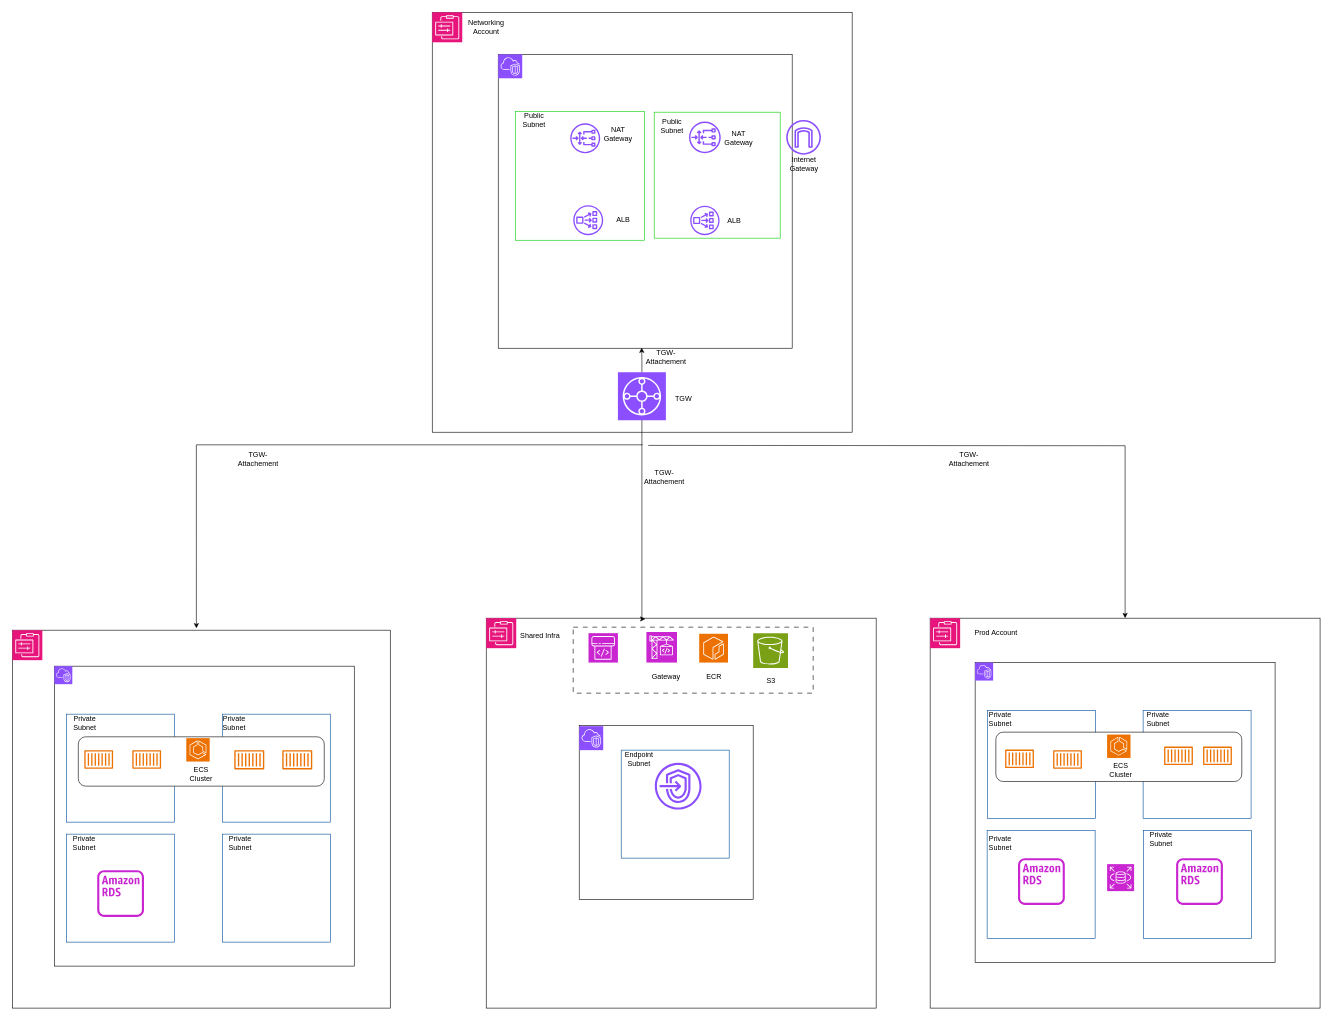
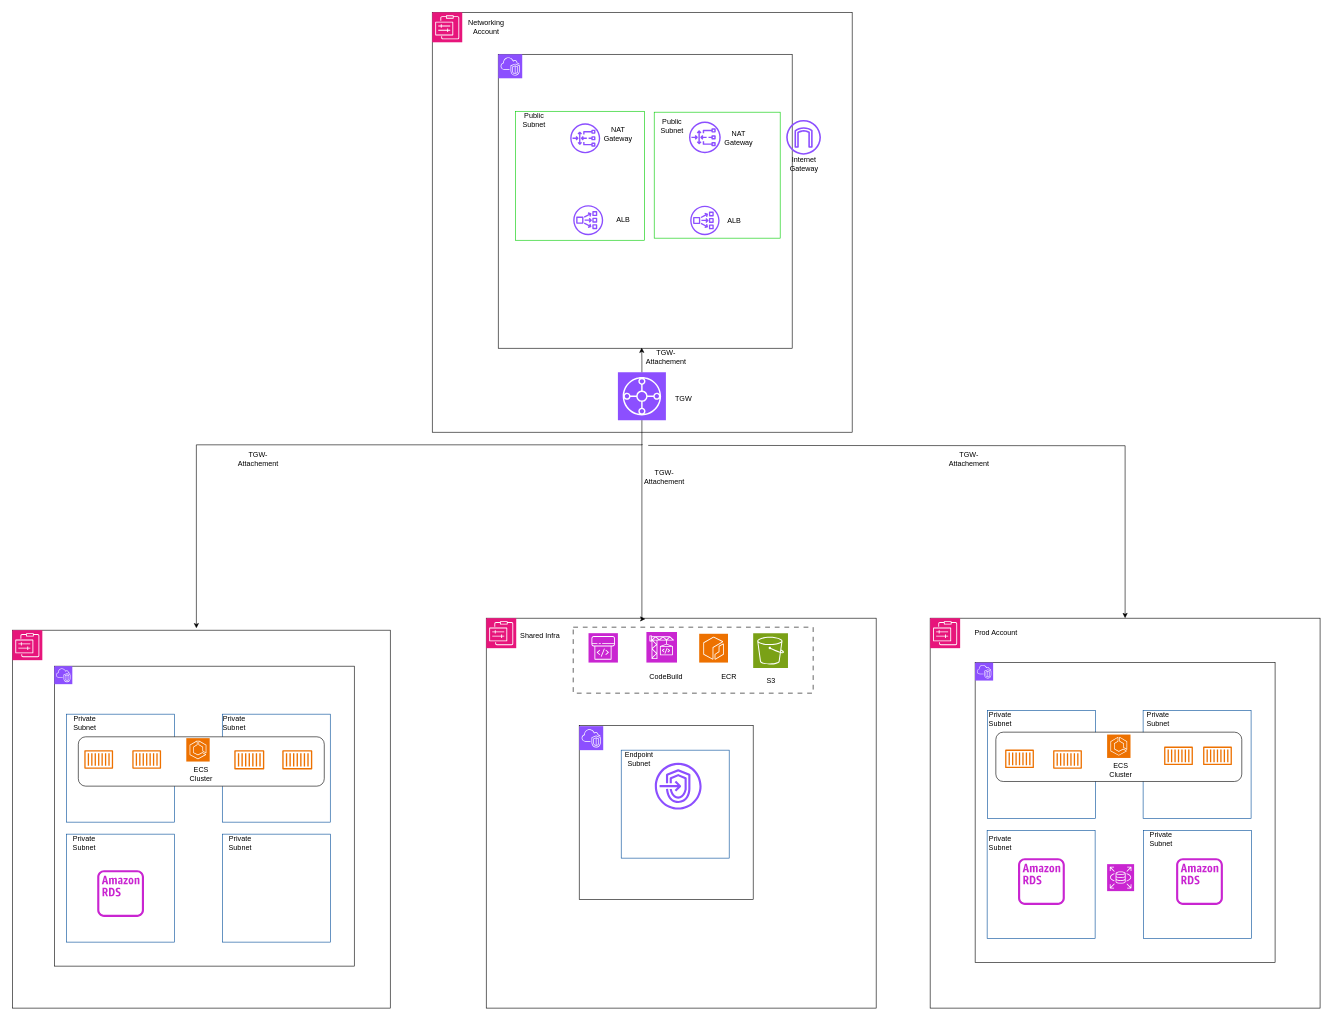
(666, 677) -> (666, 677)
(714, 677) -> (729, 677)
